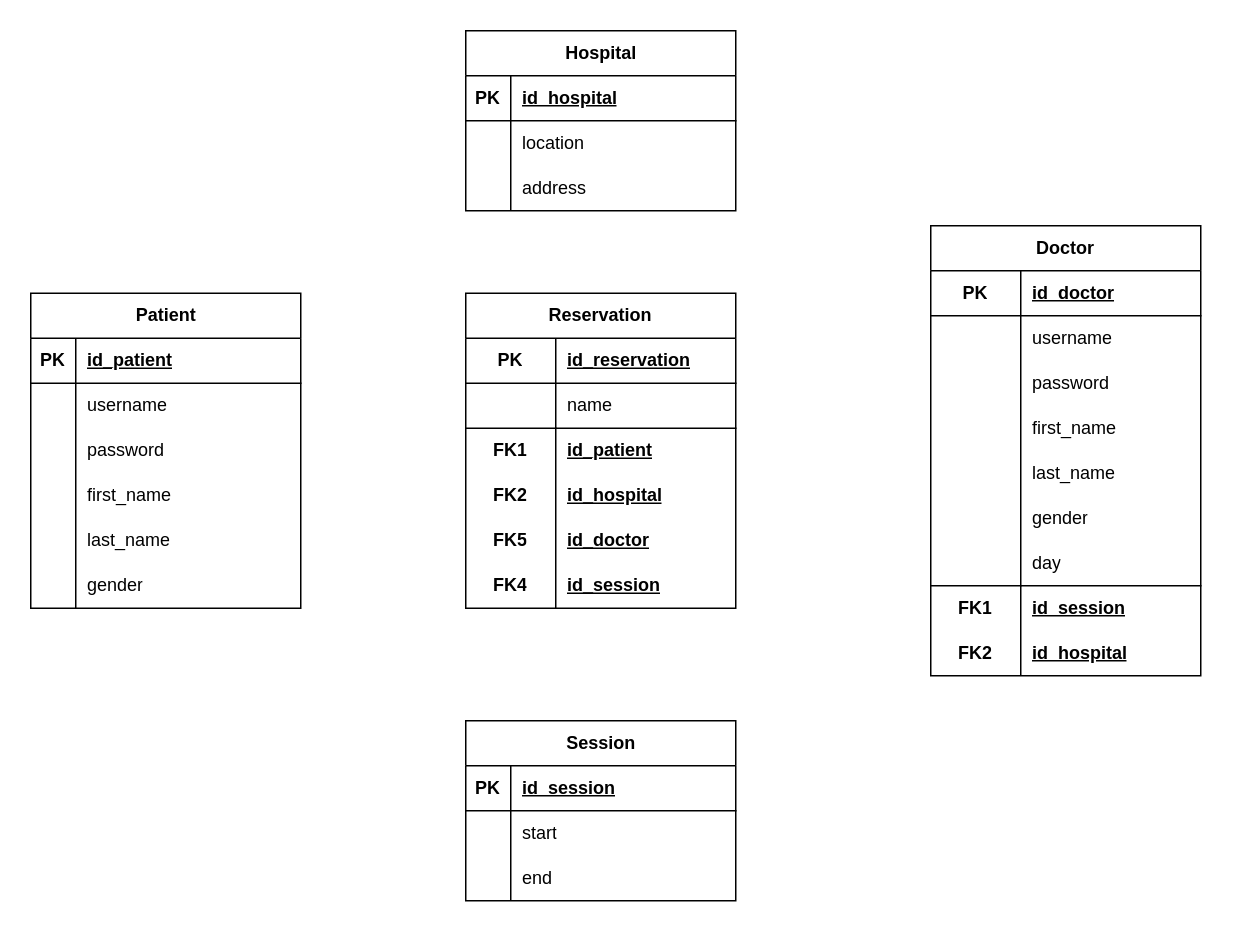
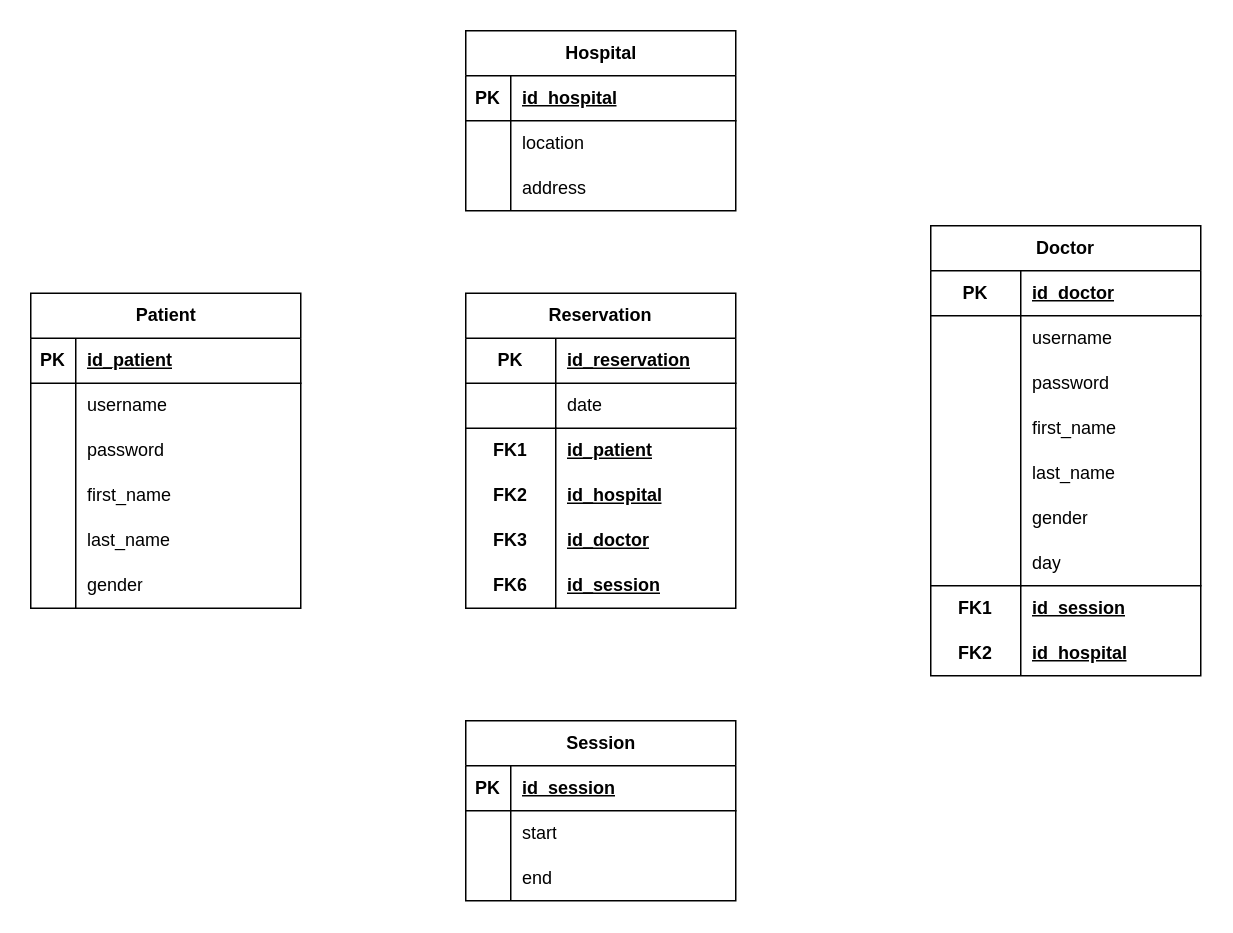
(588, 406) -> (588, 406)
(511, 541) -> (511, 541)
(511, 586) -> (511, 586)
